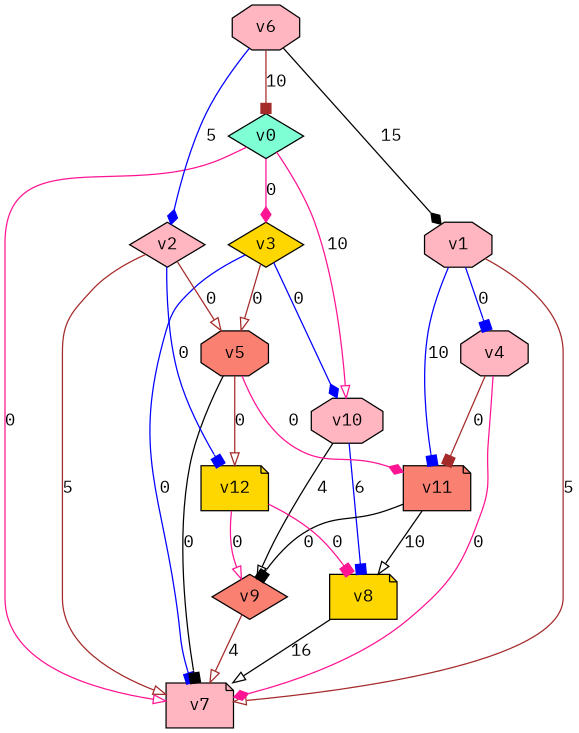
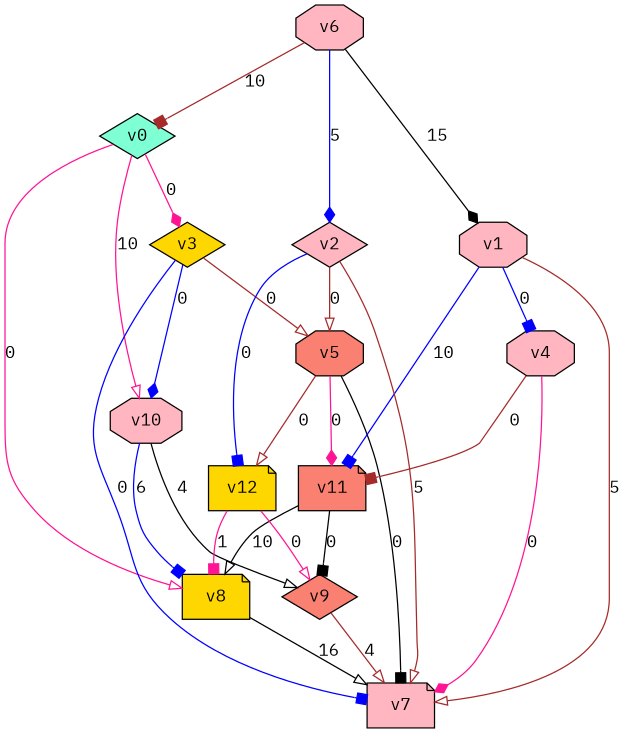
(5, 376) -> (5, 381)
(338, 543) -> (223, 543)
